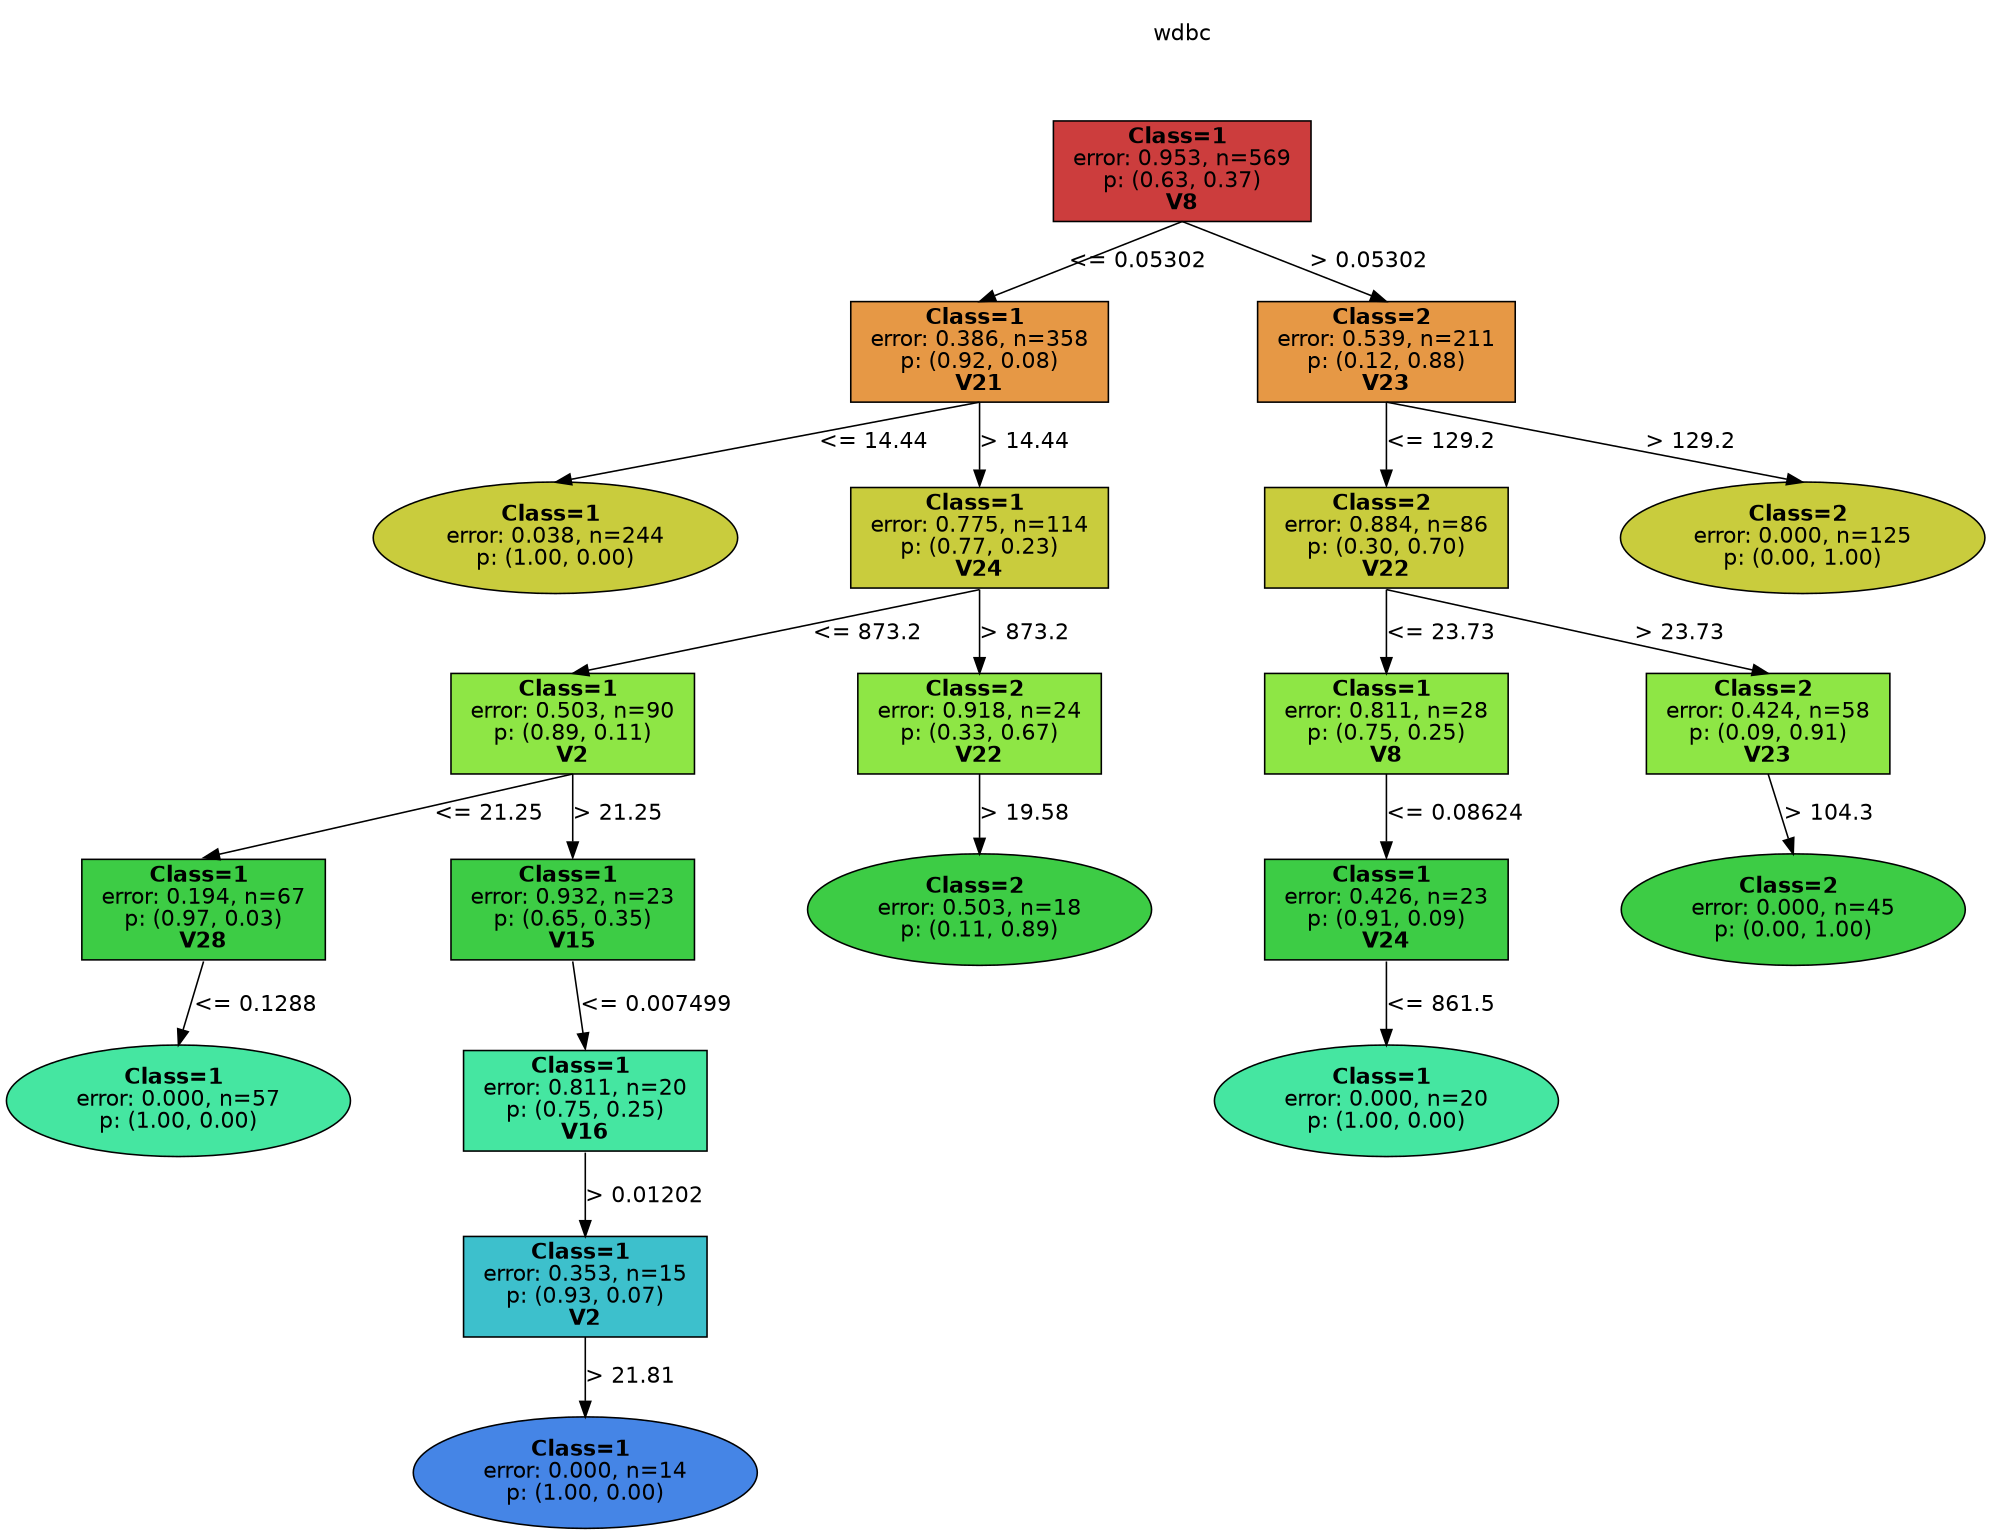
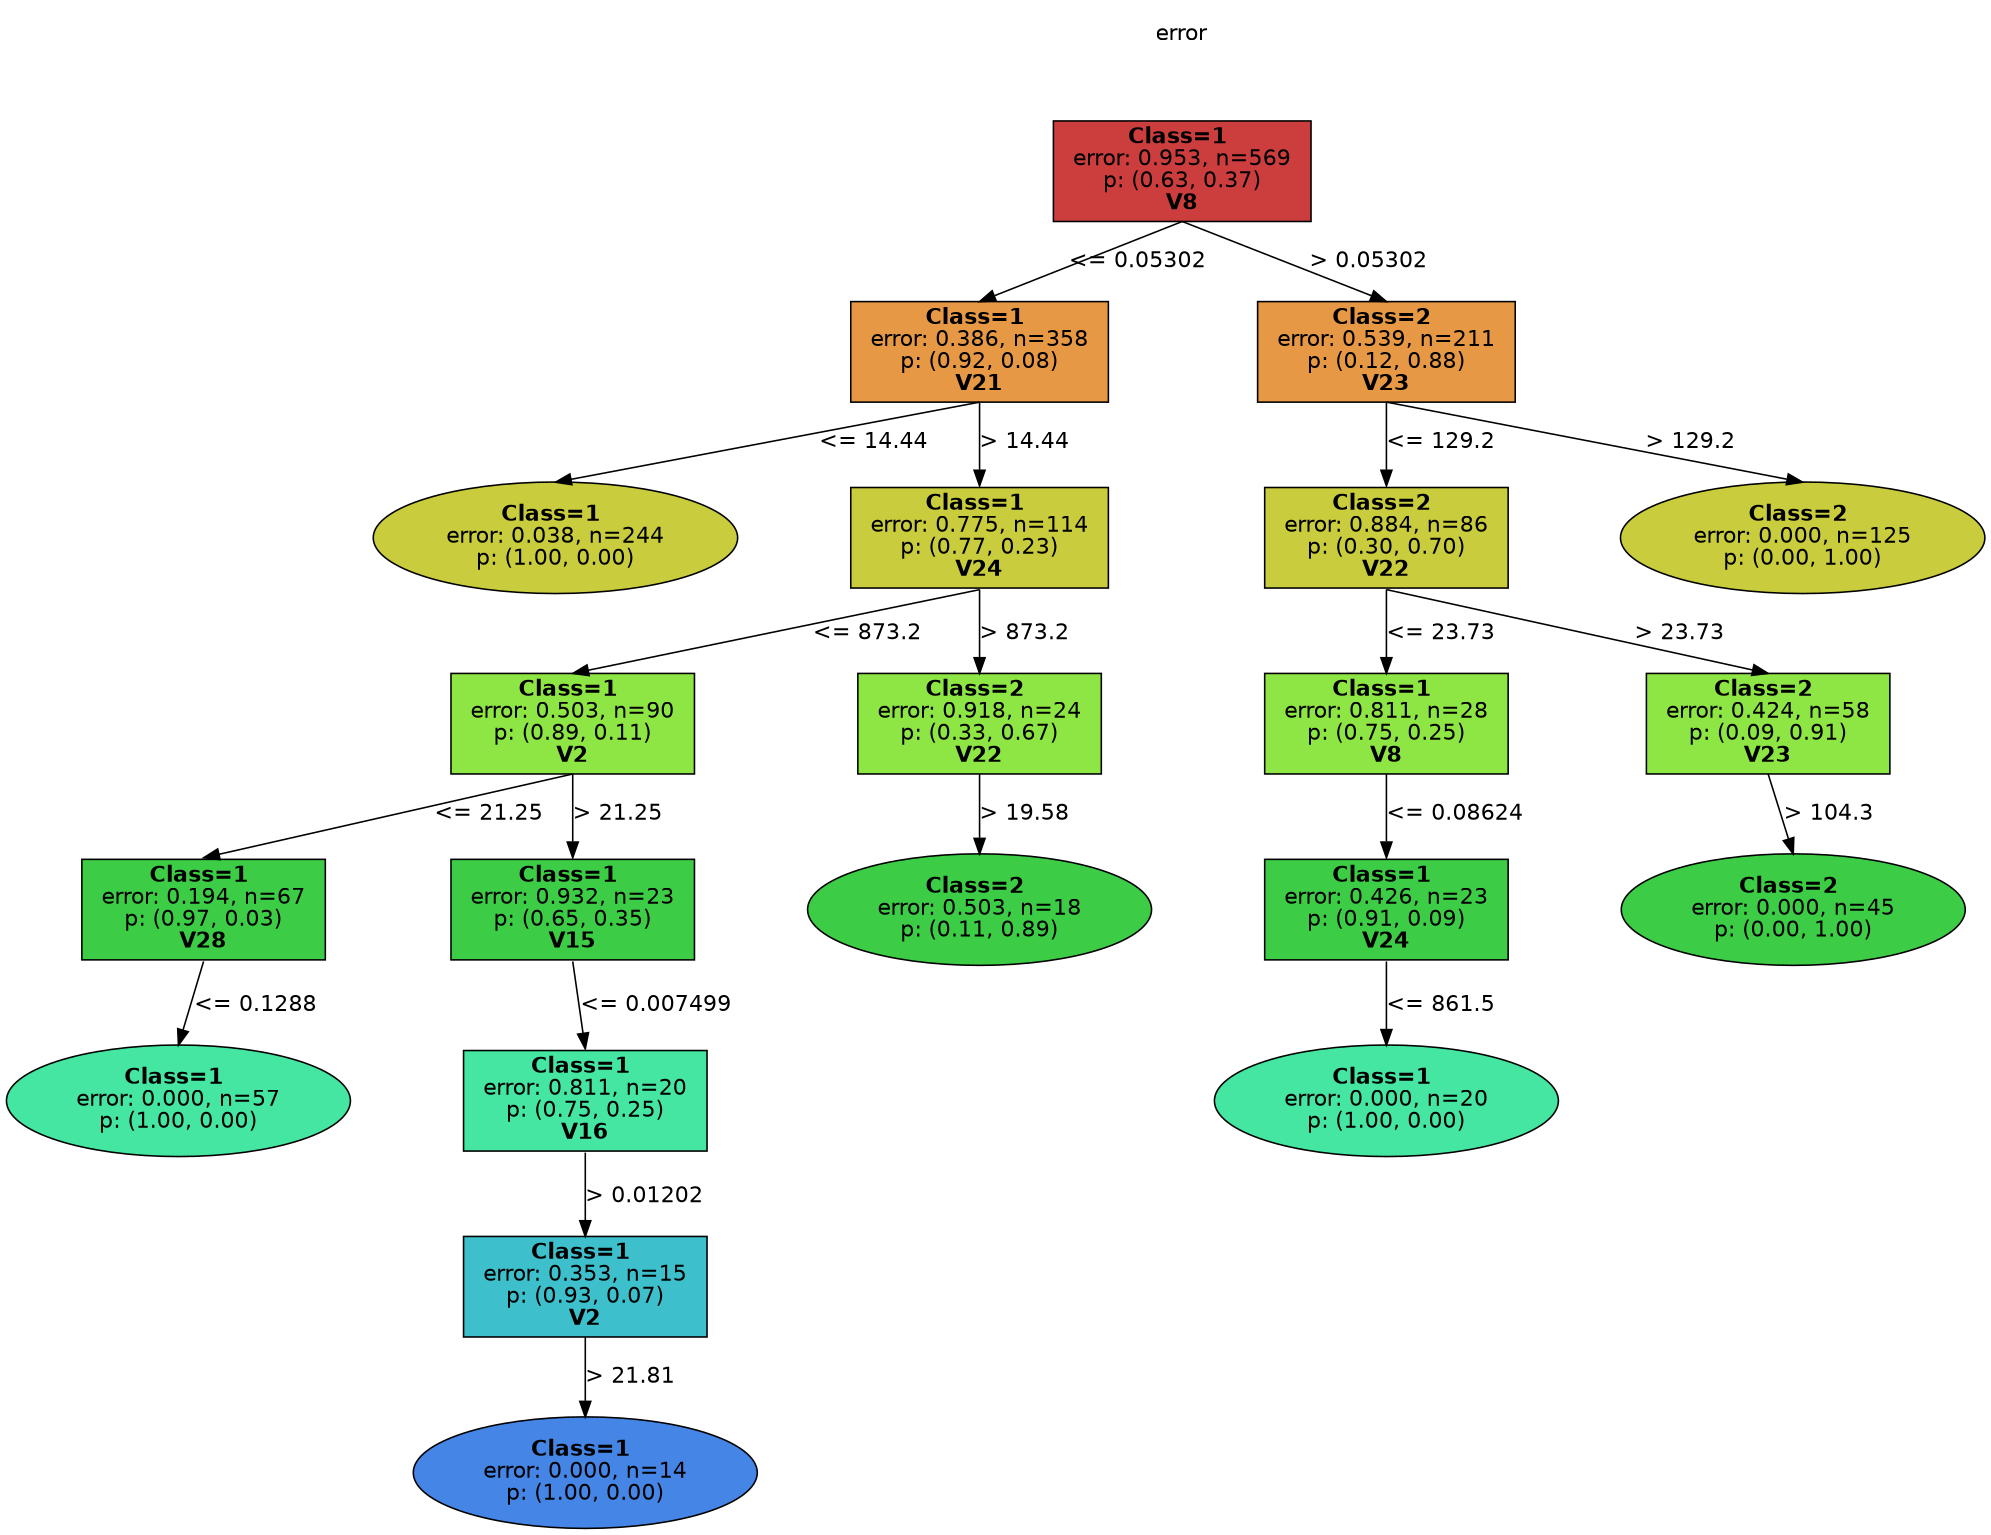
(1182, 35) -> (1182, 35)
